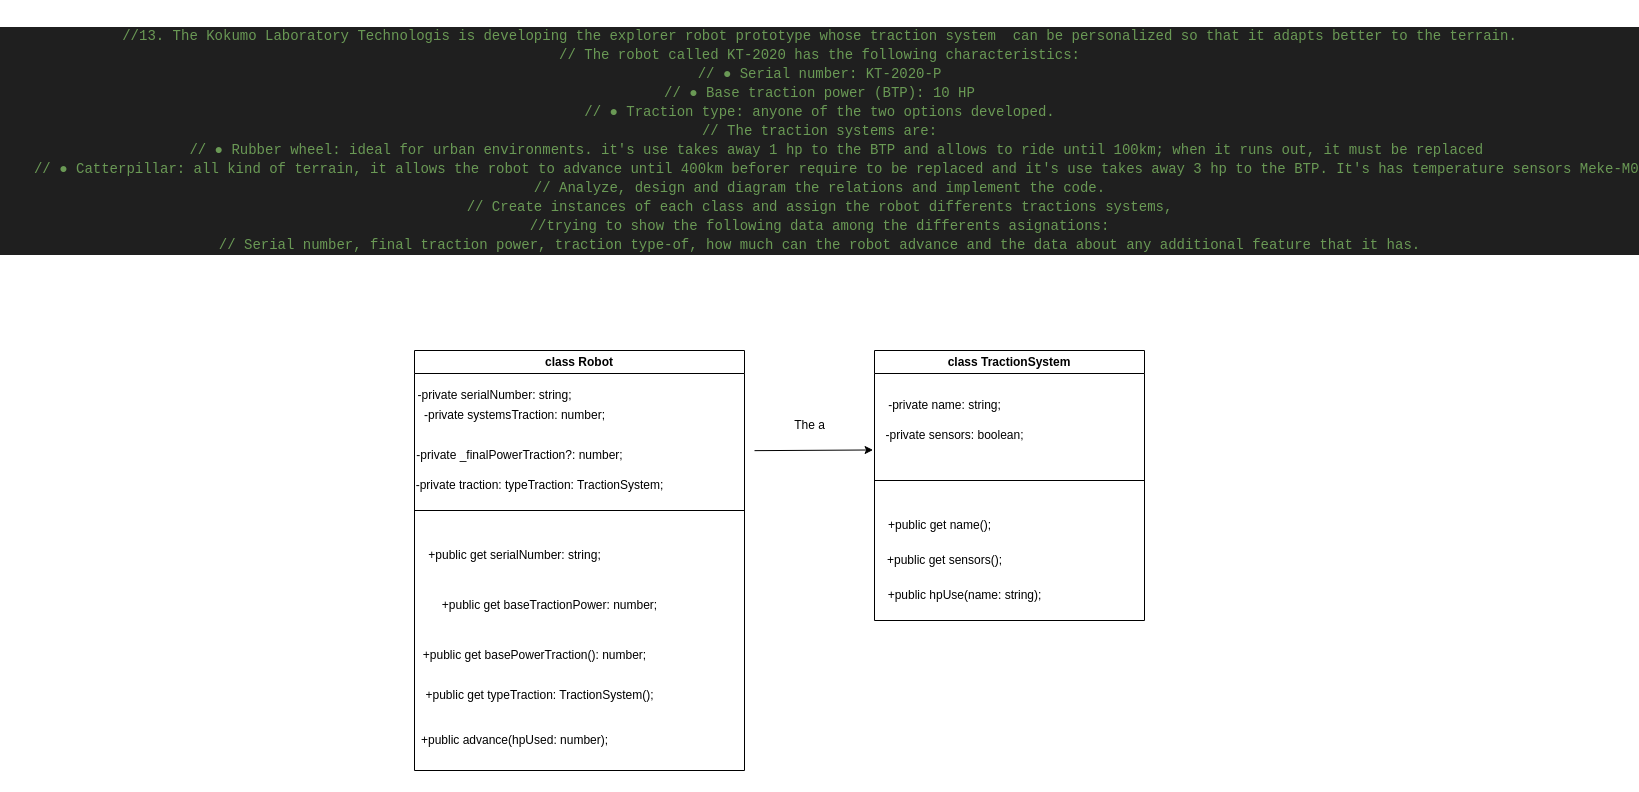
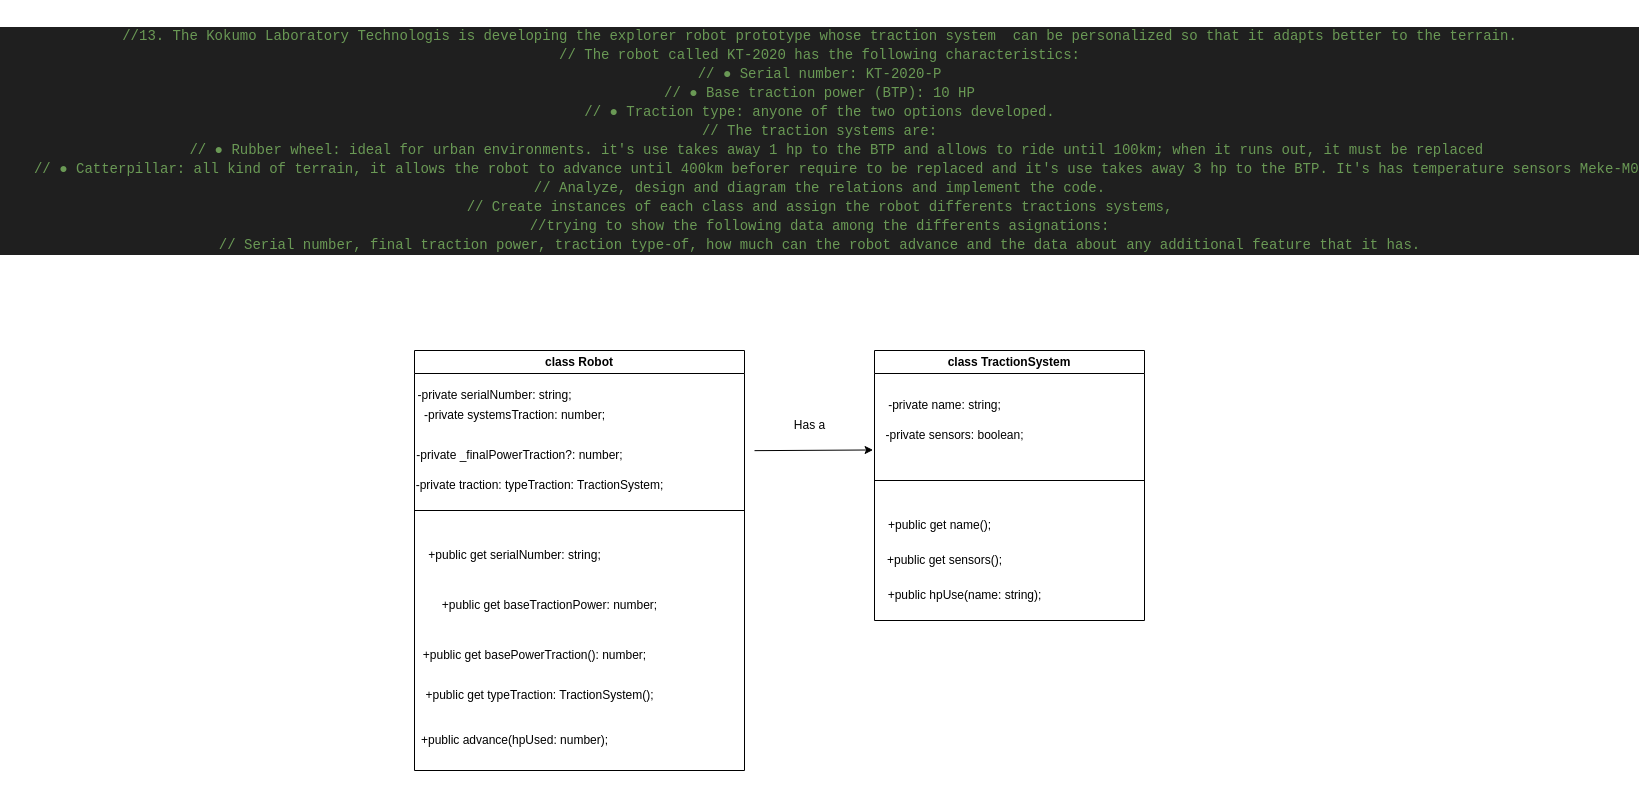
(810, 426) -> (810, 426)
